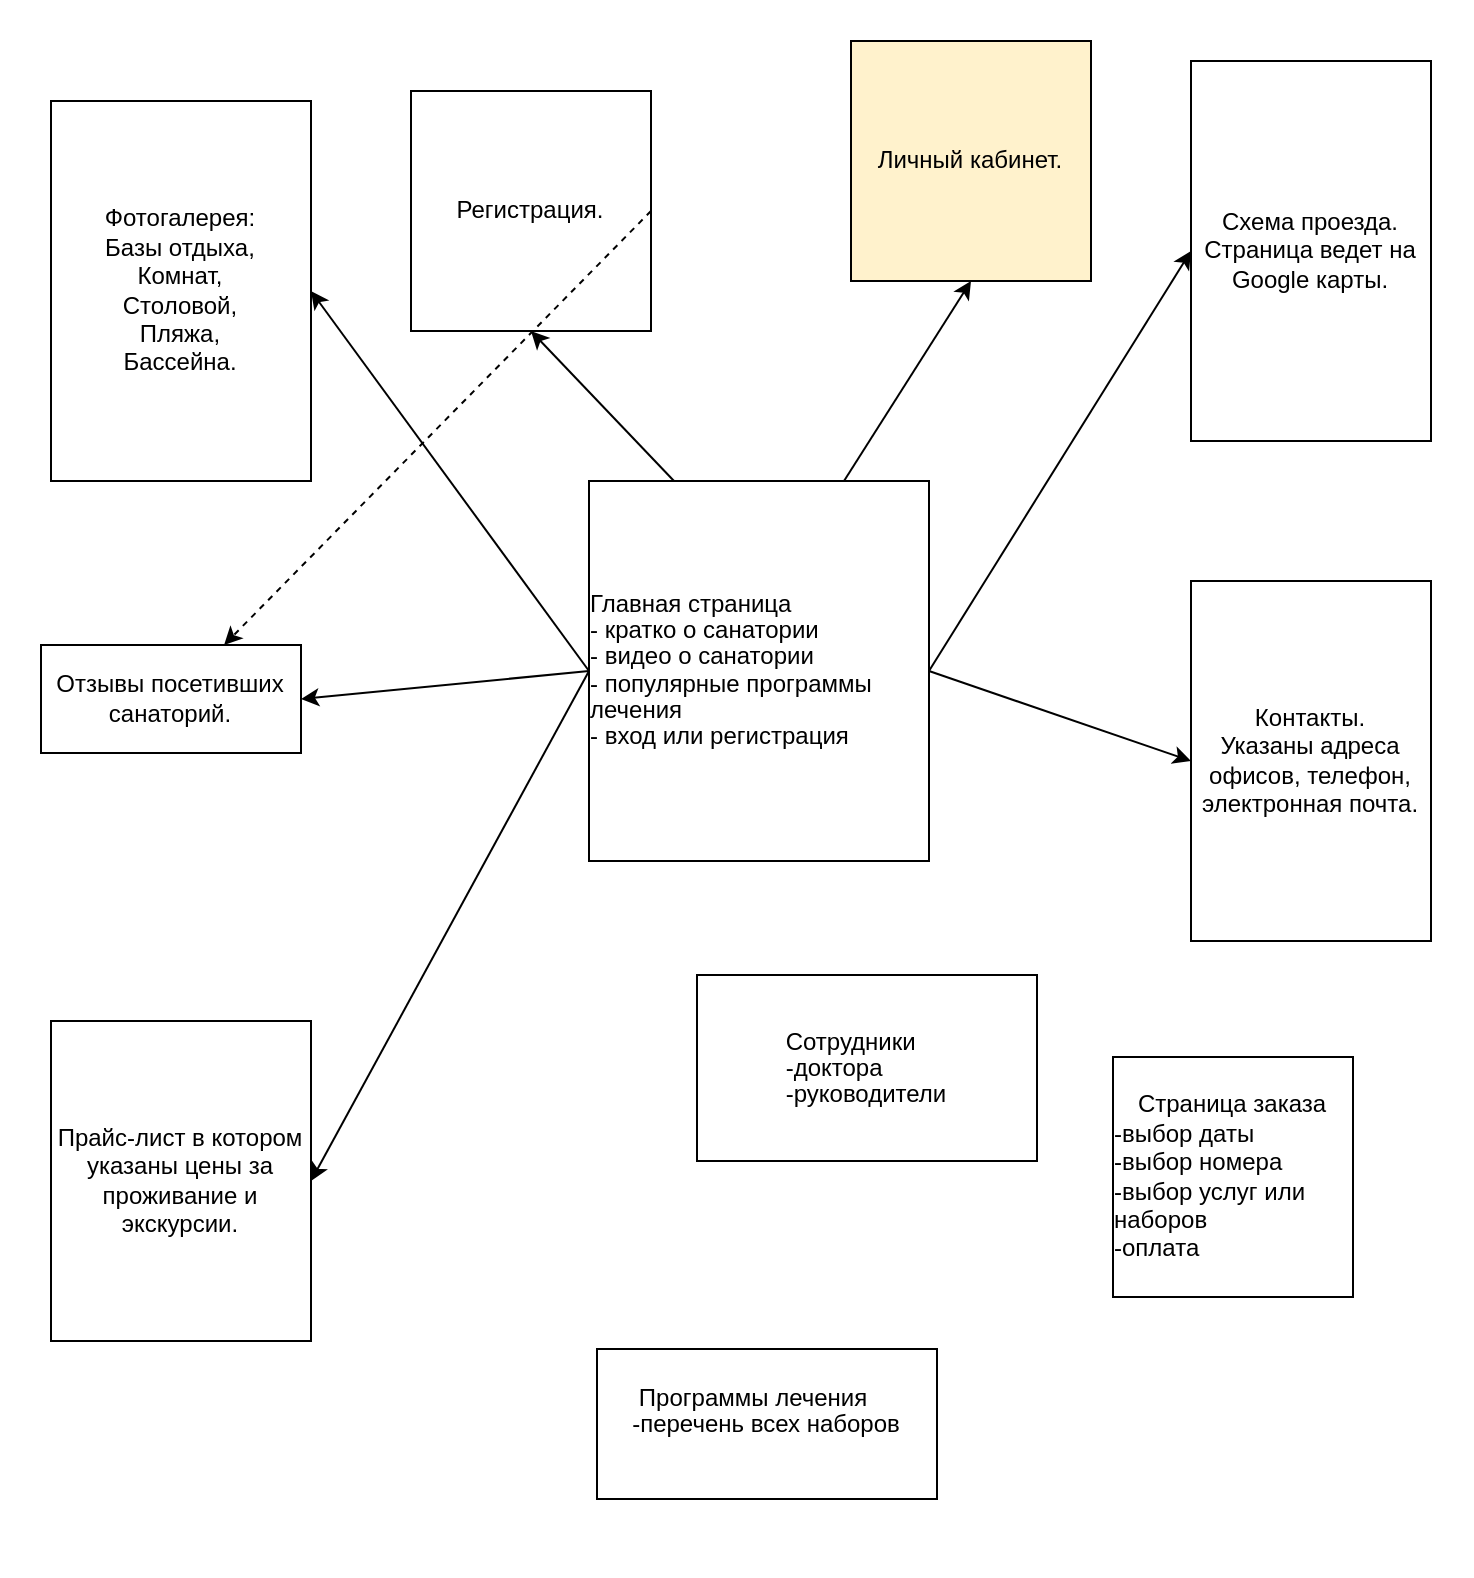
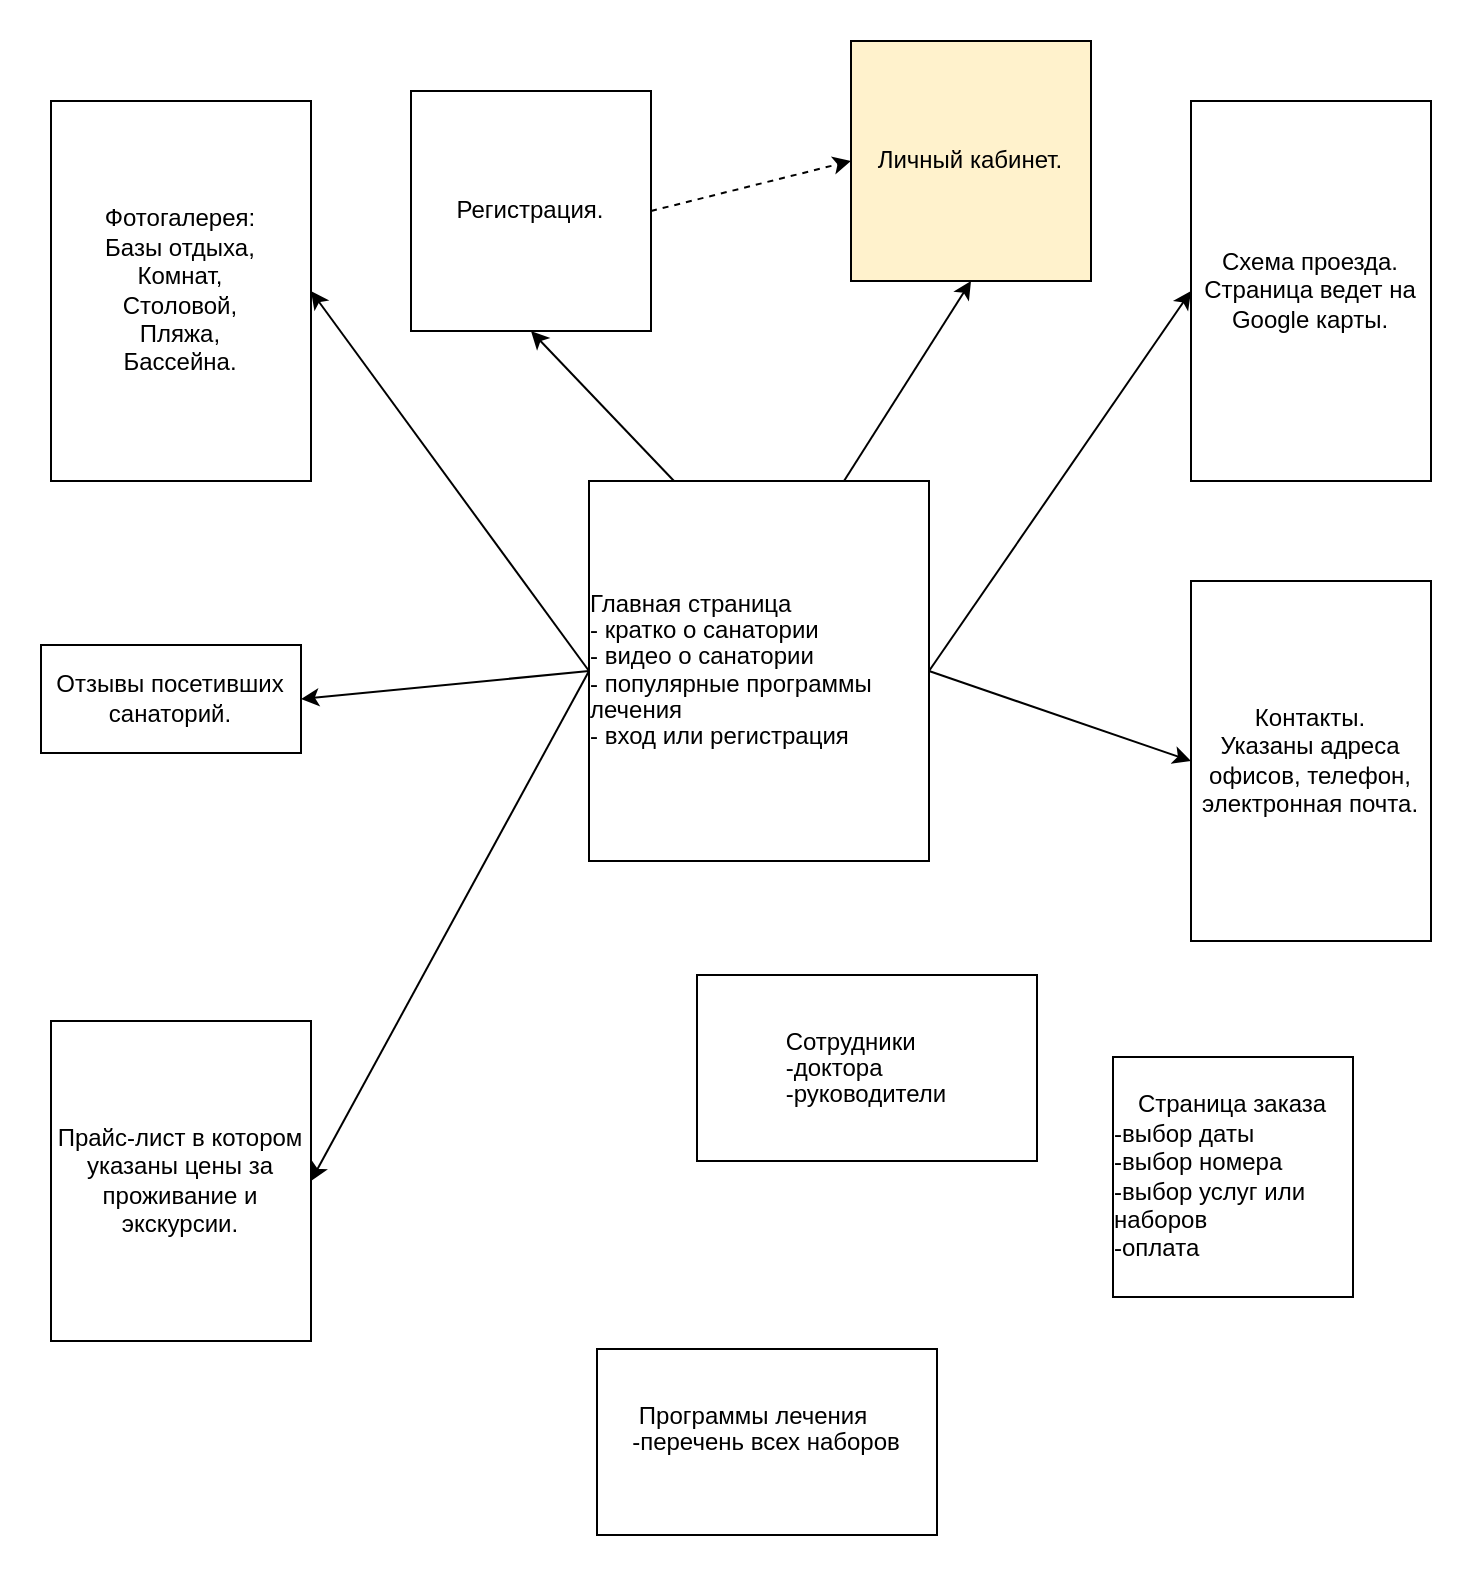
(1311, 251) -> (1311, 291)
(442, 423) -> (744, 188)
(767, 1424) -> (767, 1442)
